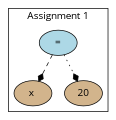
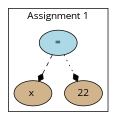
(83, 93) -> (83, 93)
